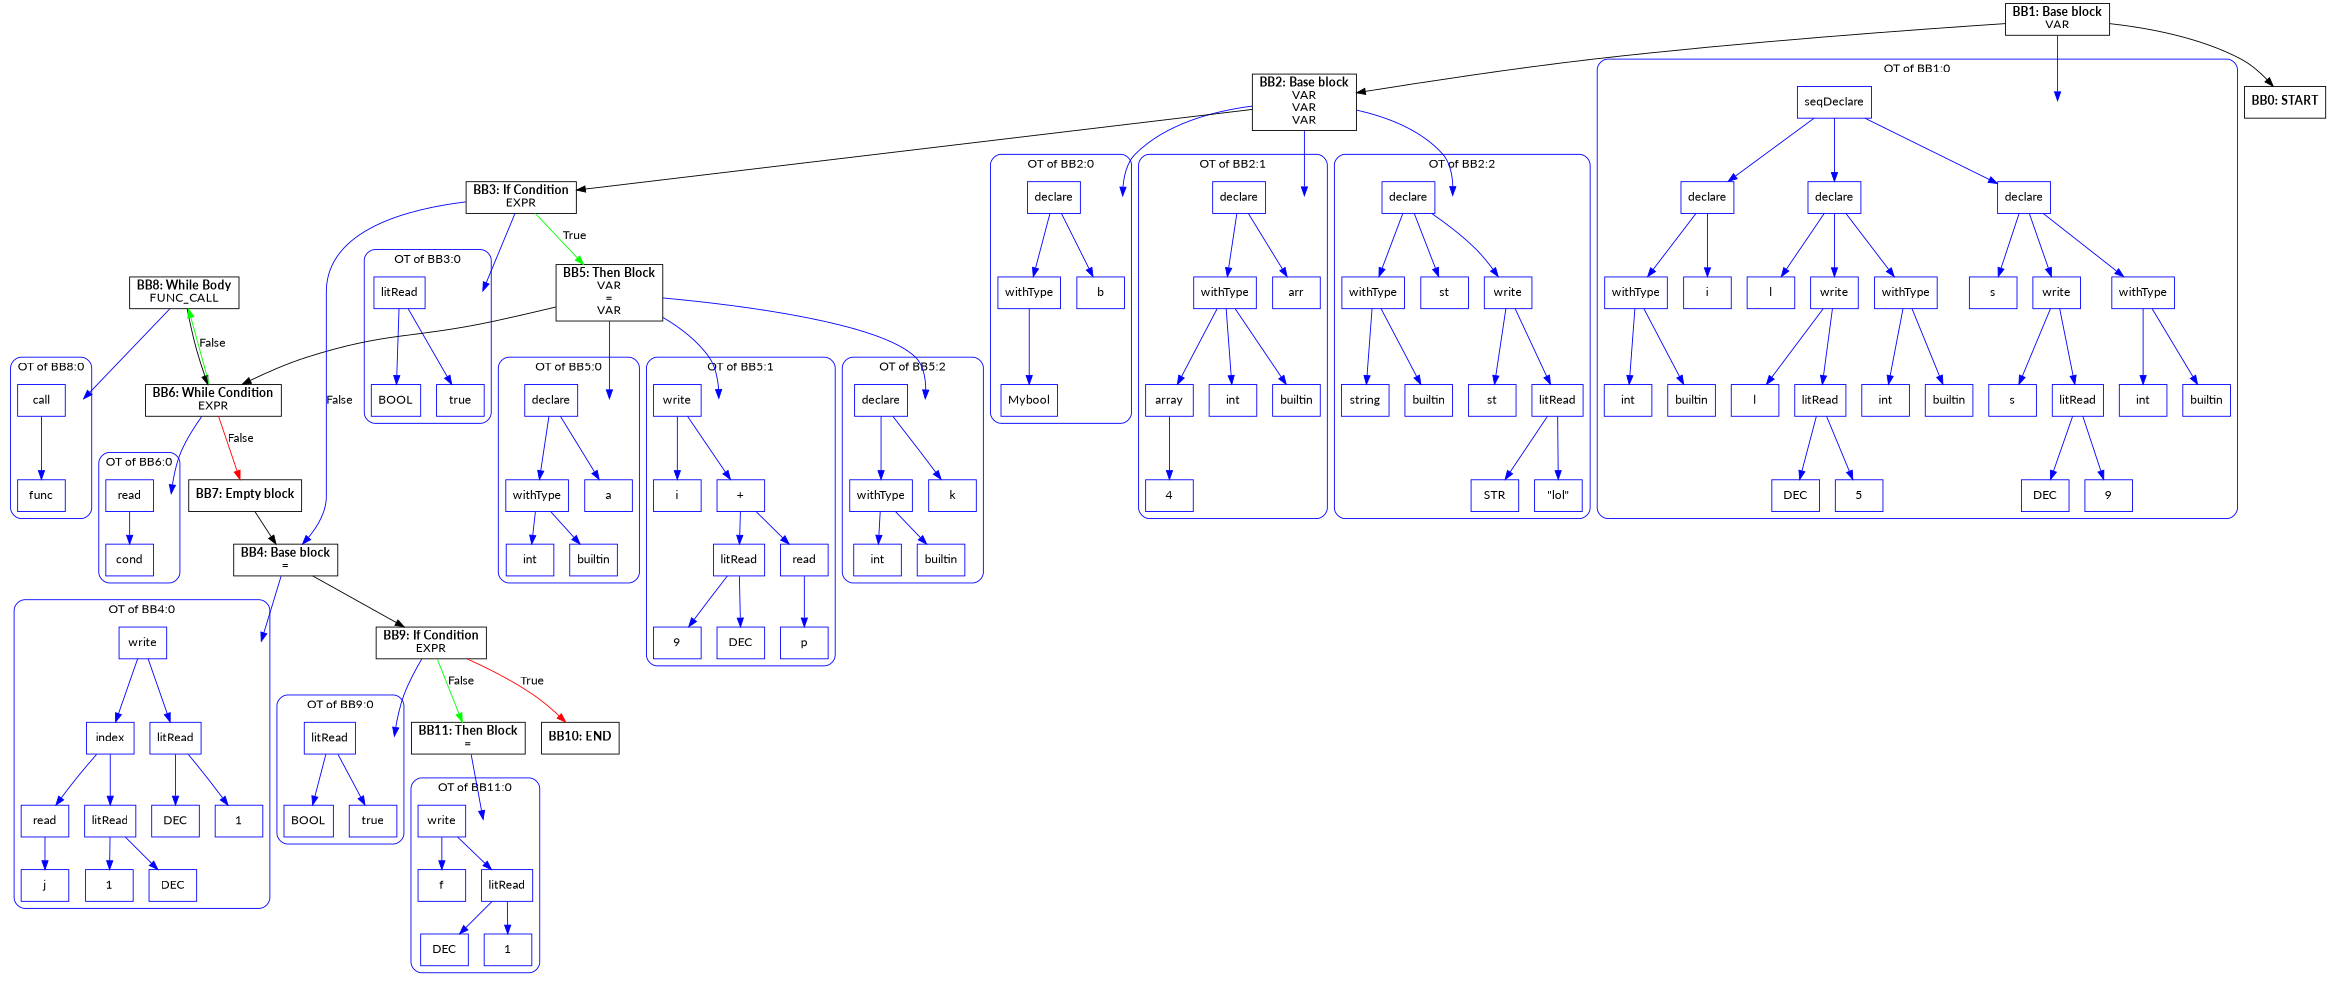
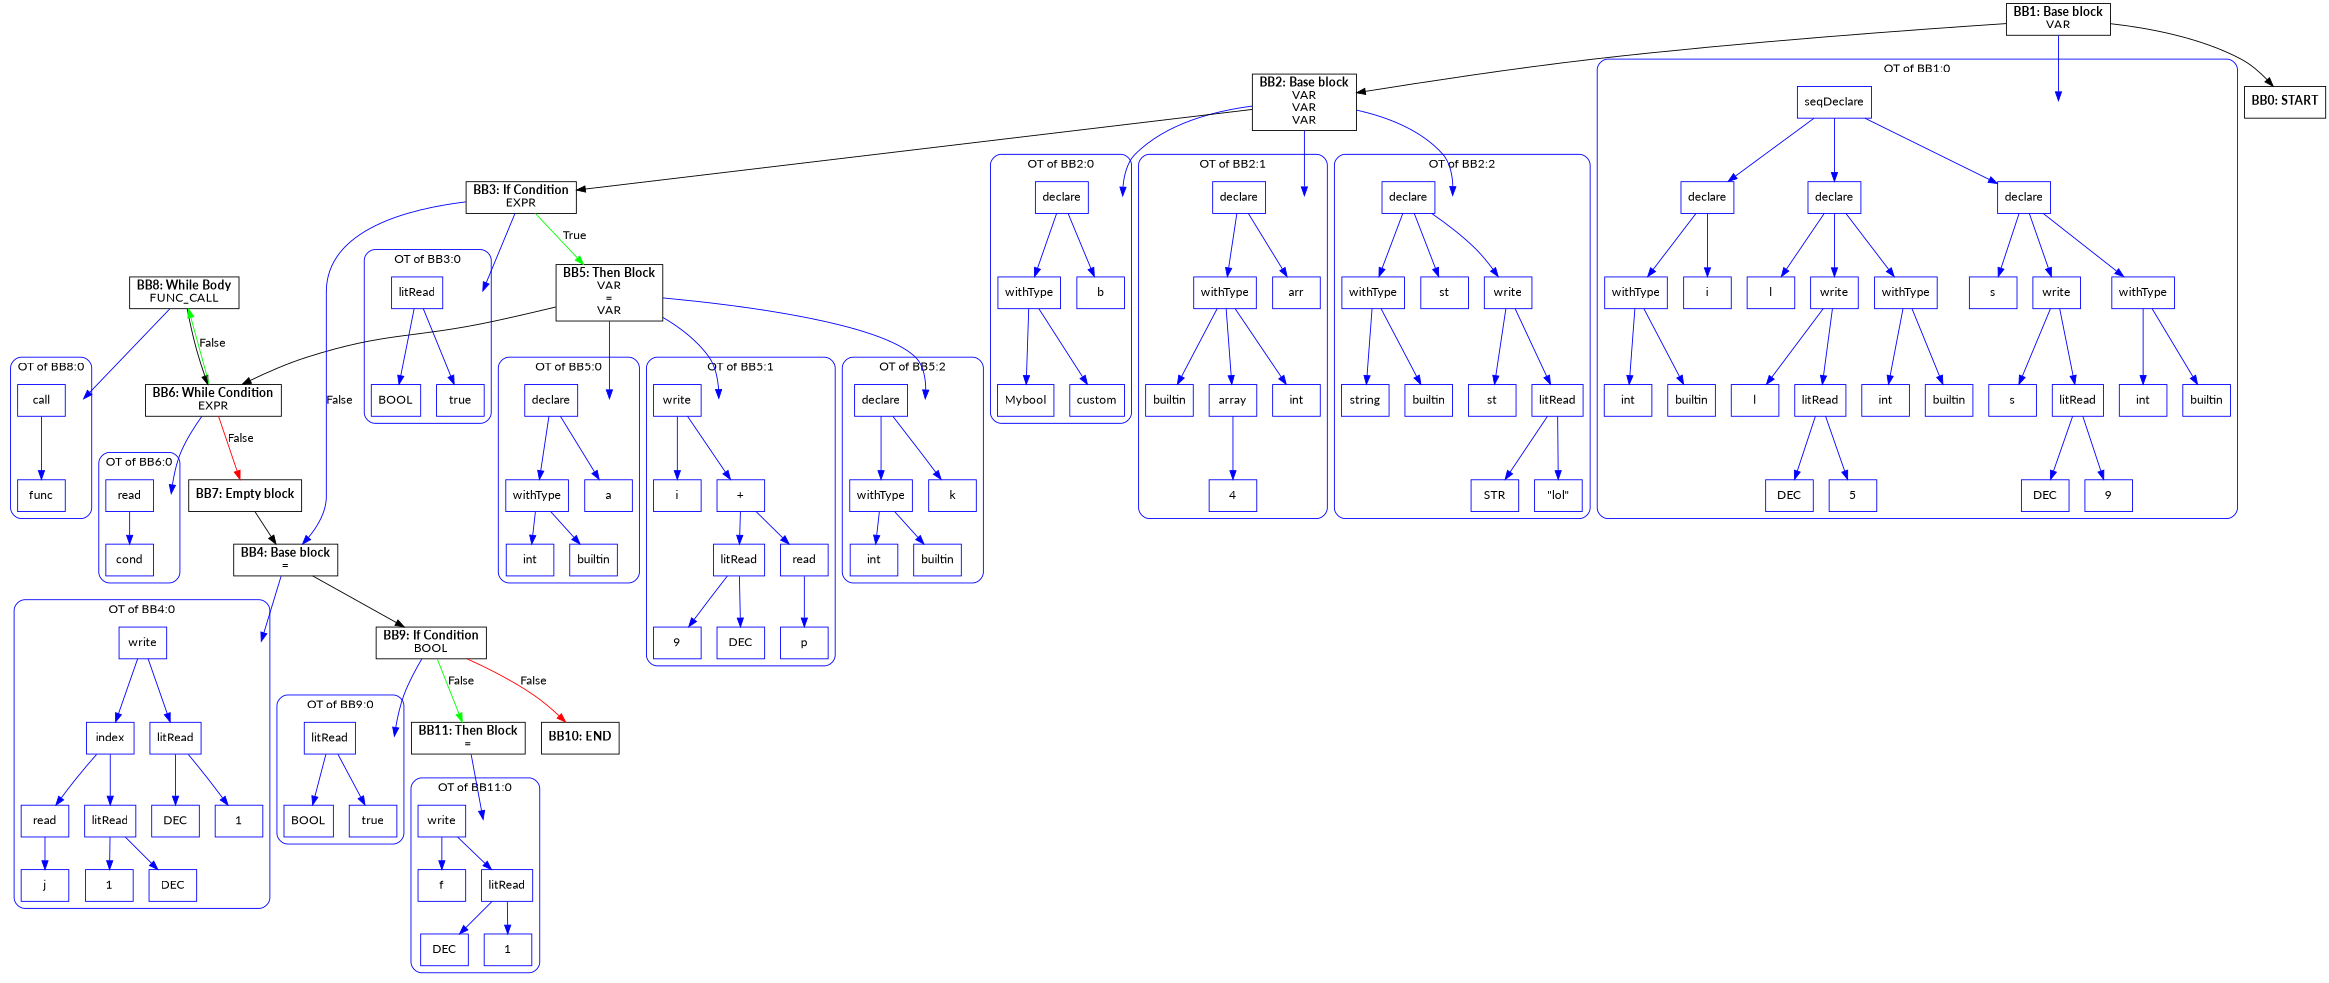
none -> (1097, 400)
(431, 648) -> (431, 648)
(533, 681) -> (534, 681)
